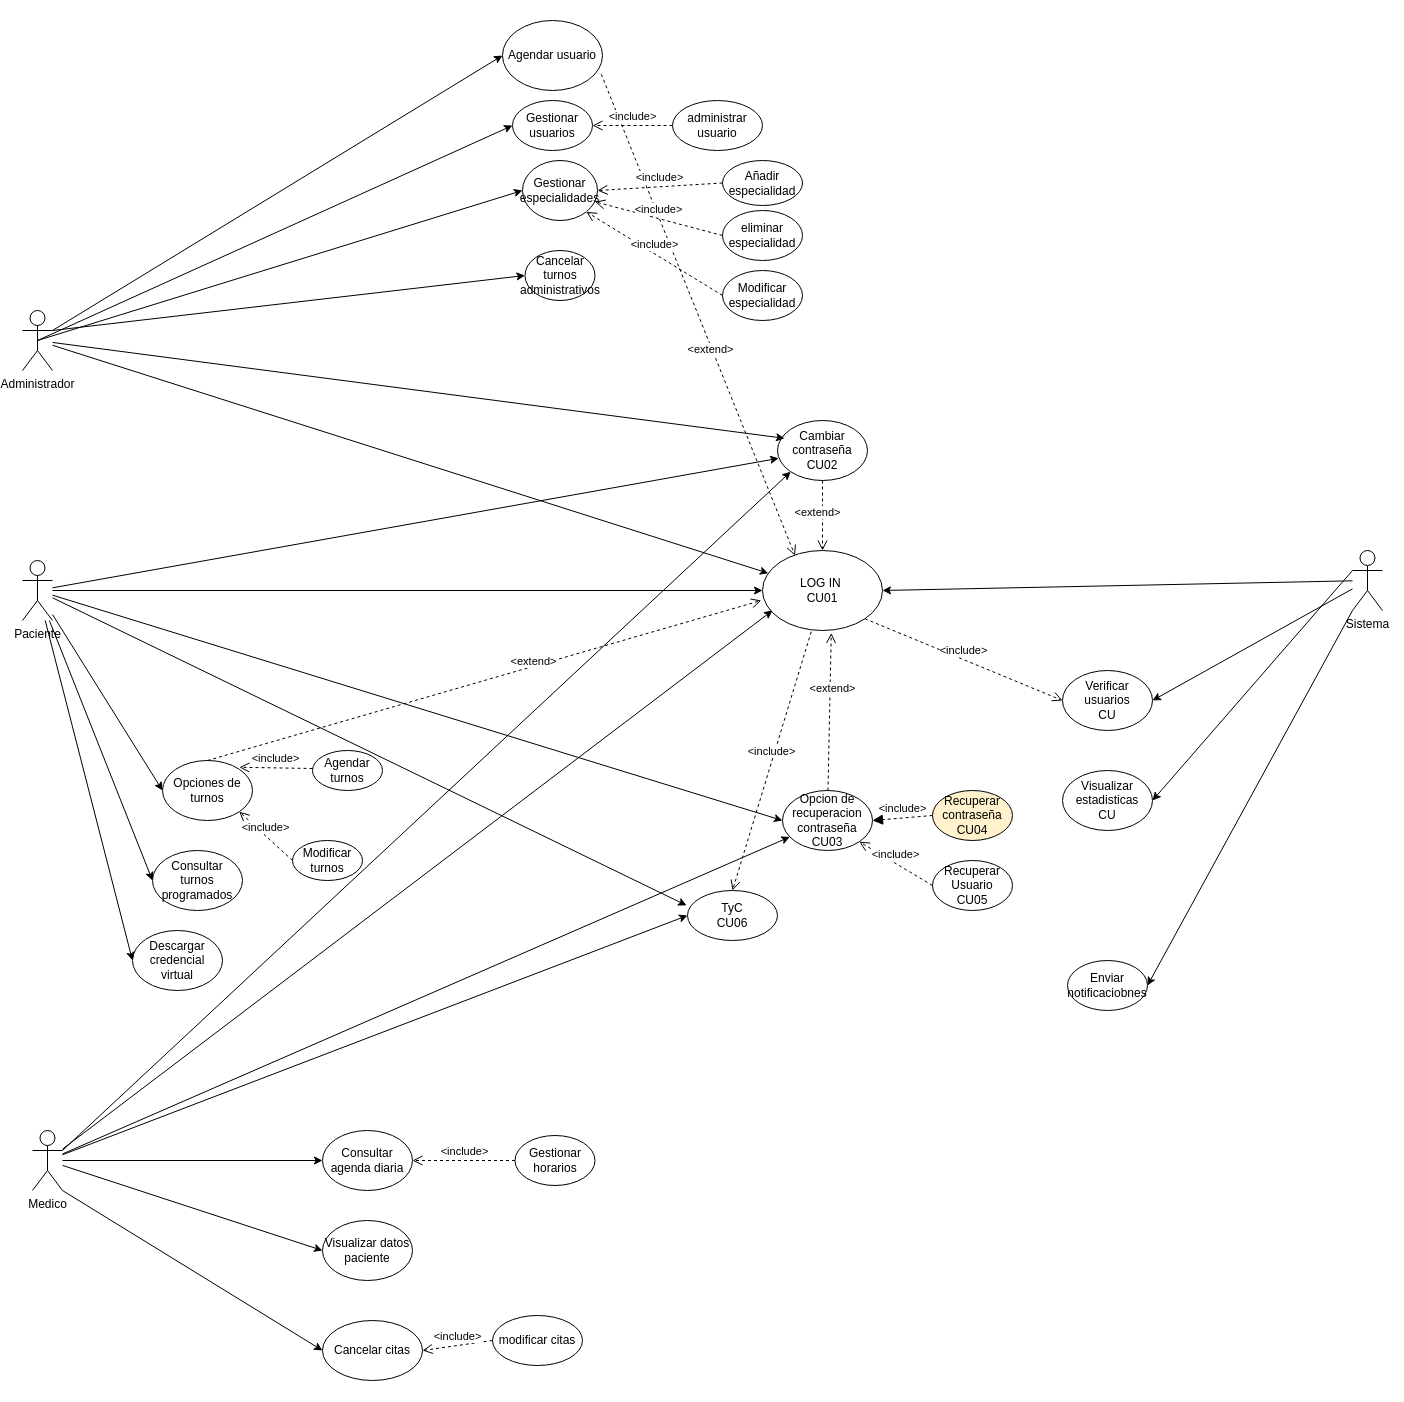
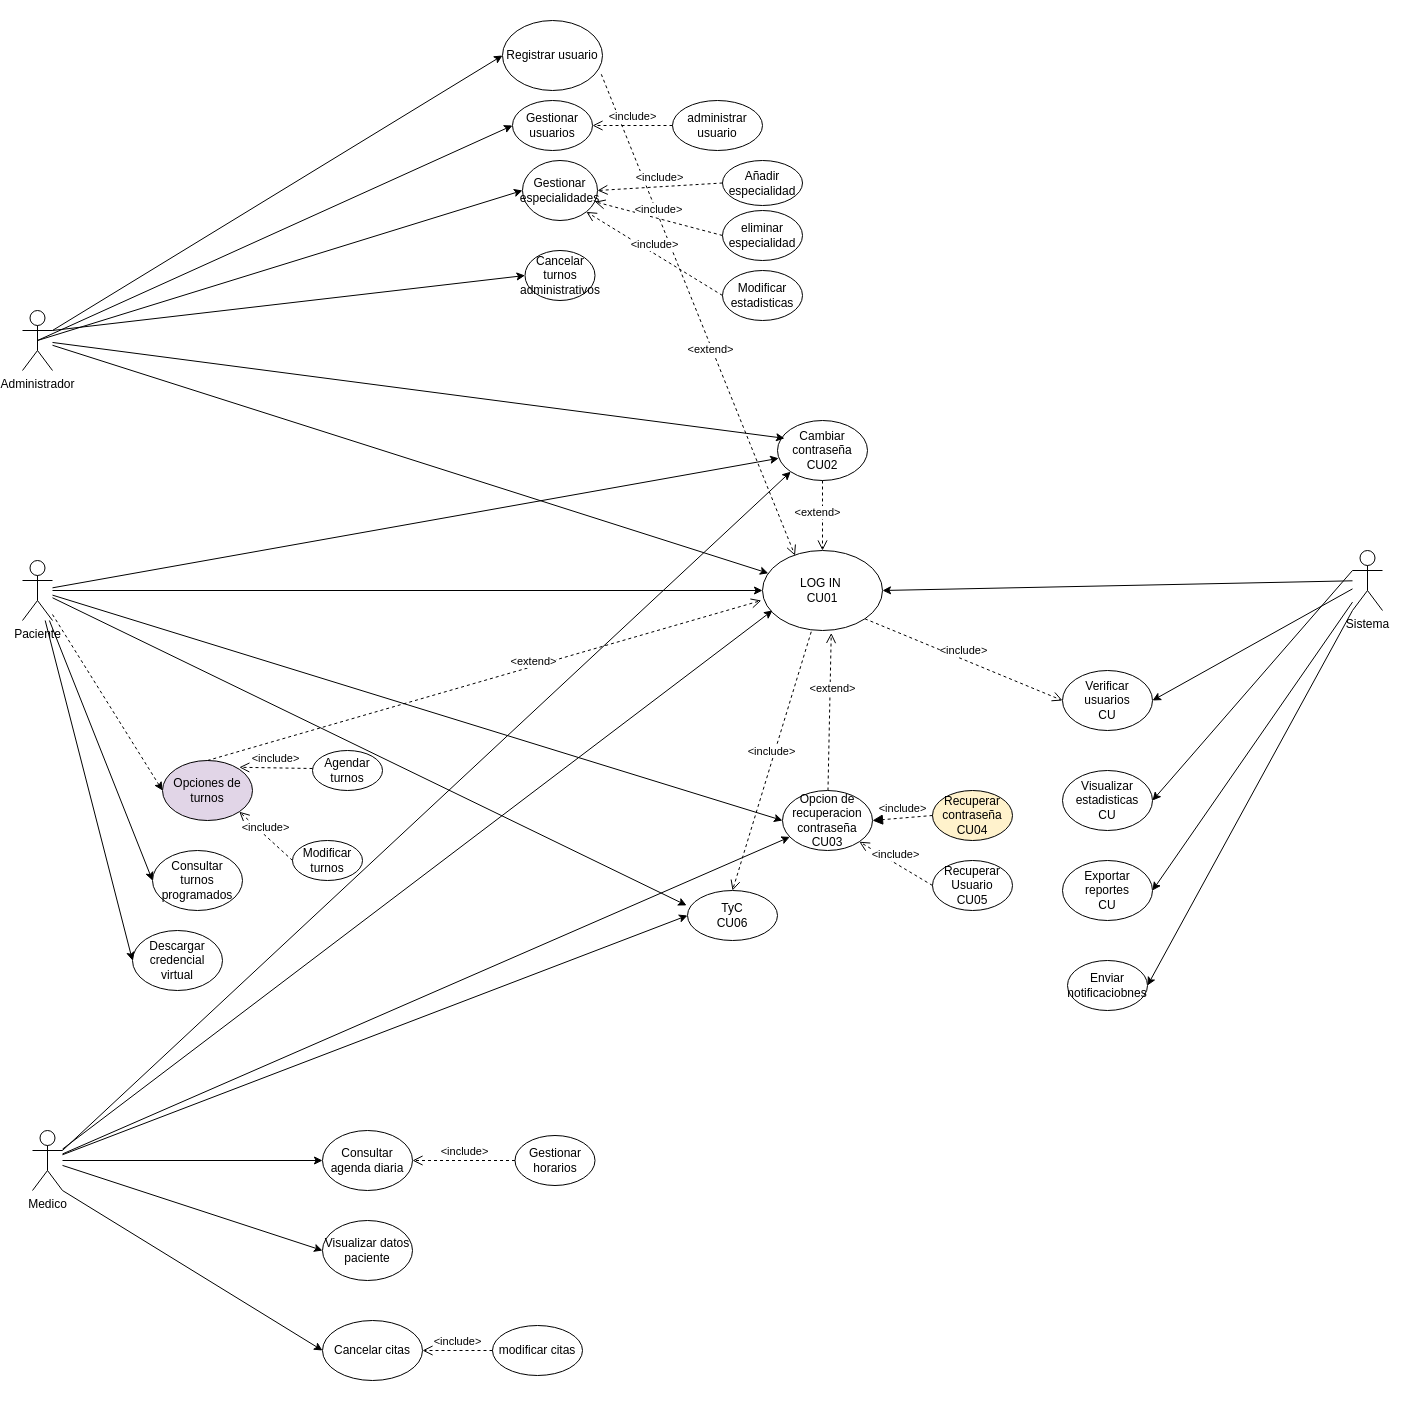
(553, 56) -> (553, 56)
(763, 296) -> (763, 296)
(106, 699) -> (106, 699)
none -> (1254, 744)
(208, 791) -> (208, 791)
none -> (1108, 891)
(538, 1341) -> (538, 1351)
